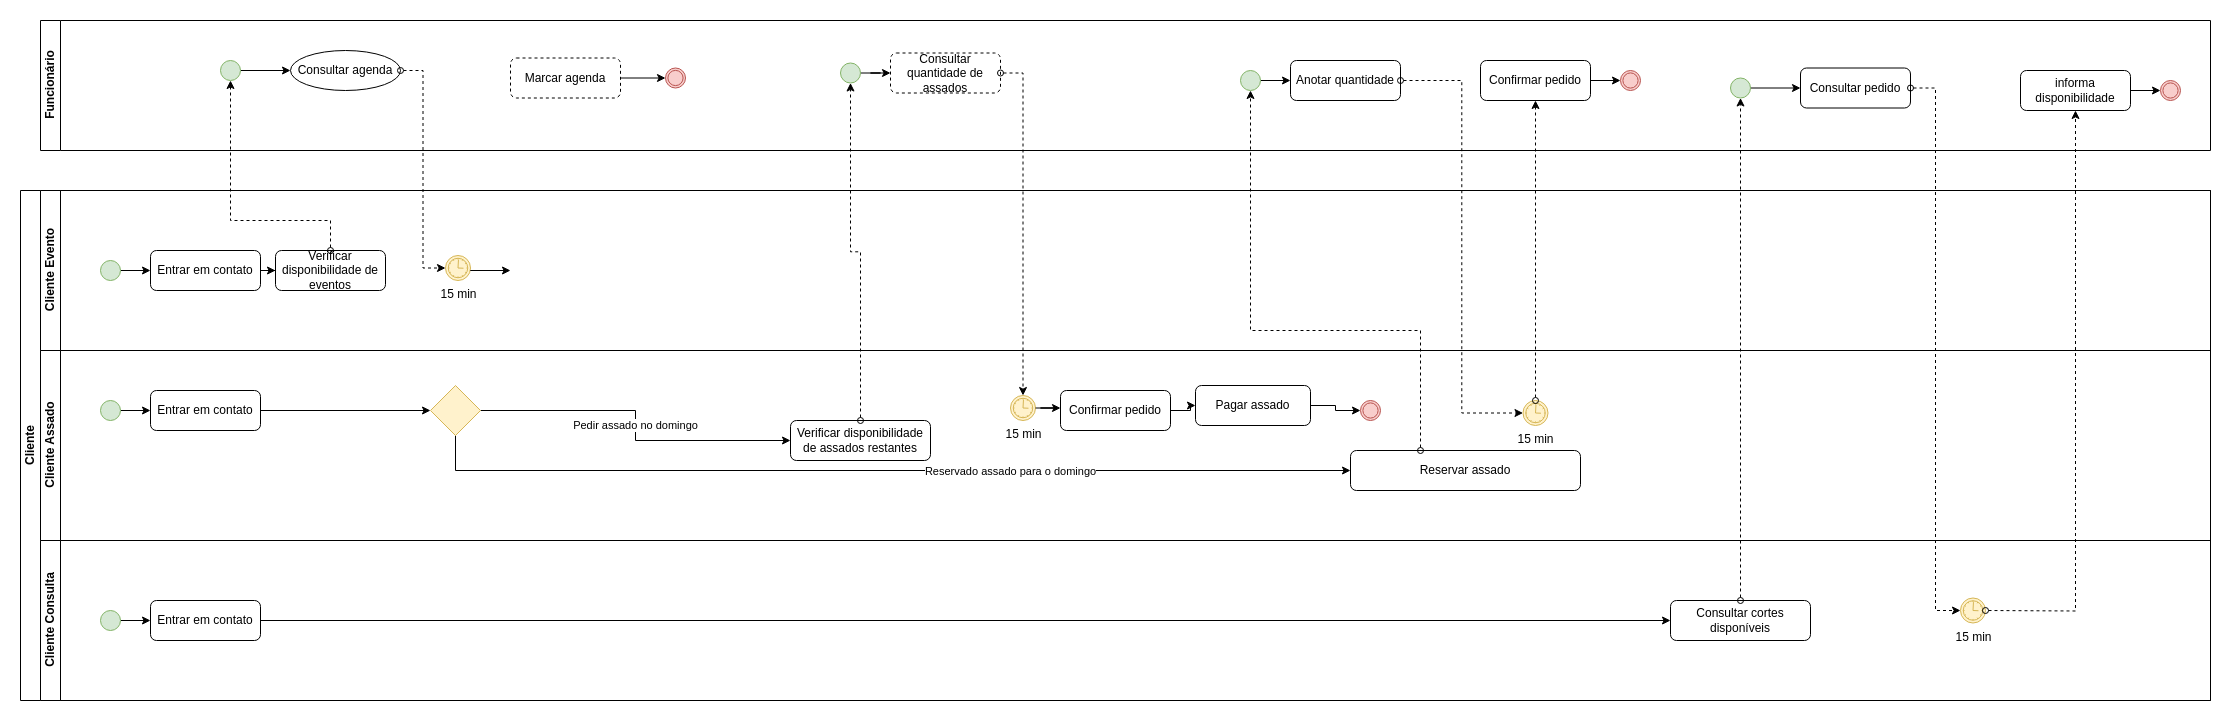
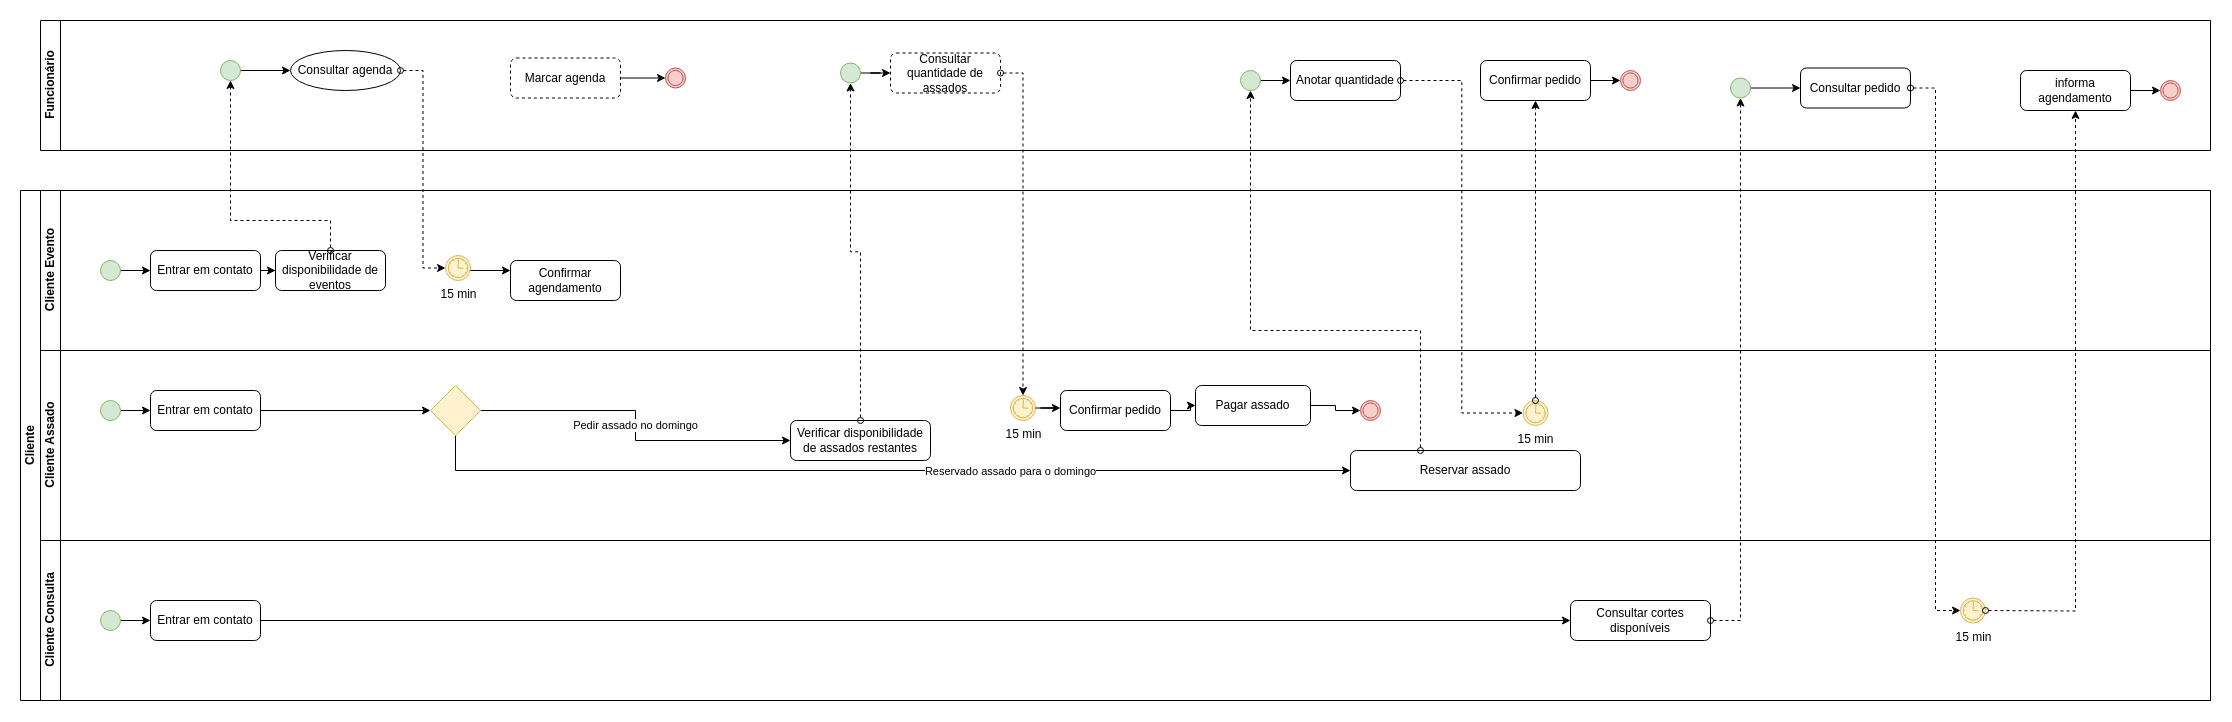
(2076, 91) -> (2076, 91)
none -> (566, 281)
(1741, 621) -> (1641, 621)
